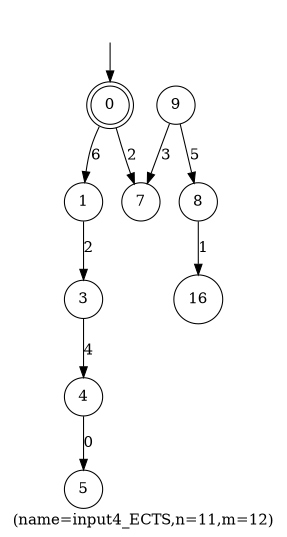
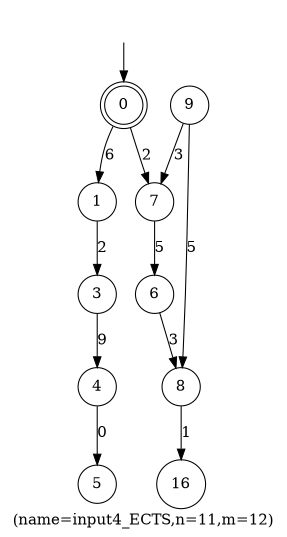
none -> (155, 294)
(89, 351) -> (103, 341)
